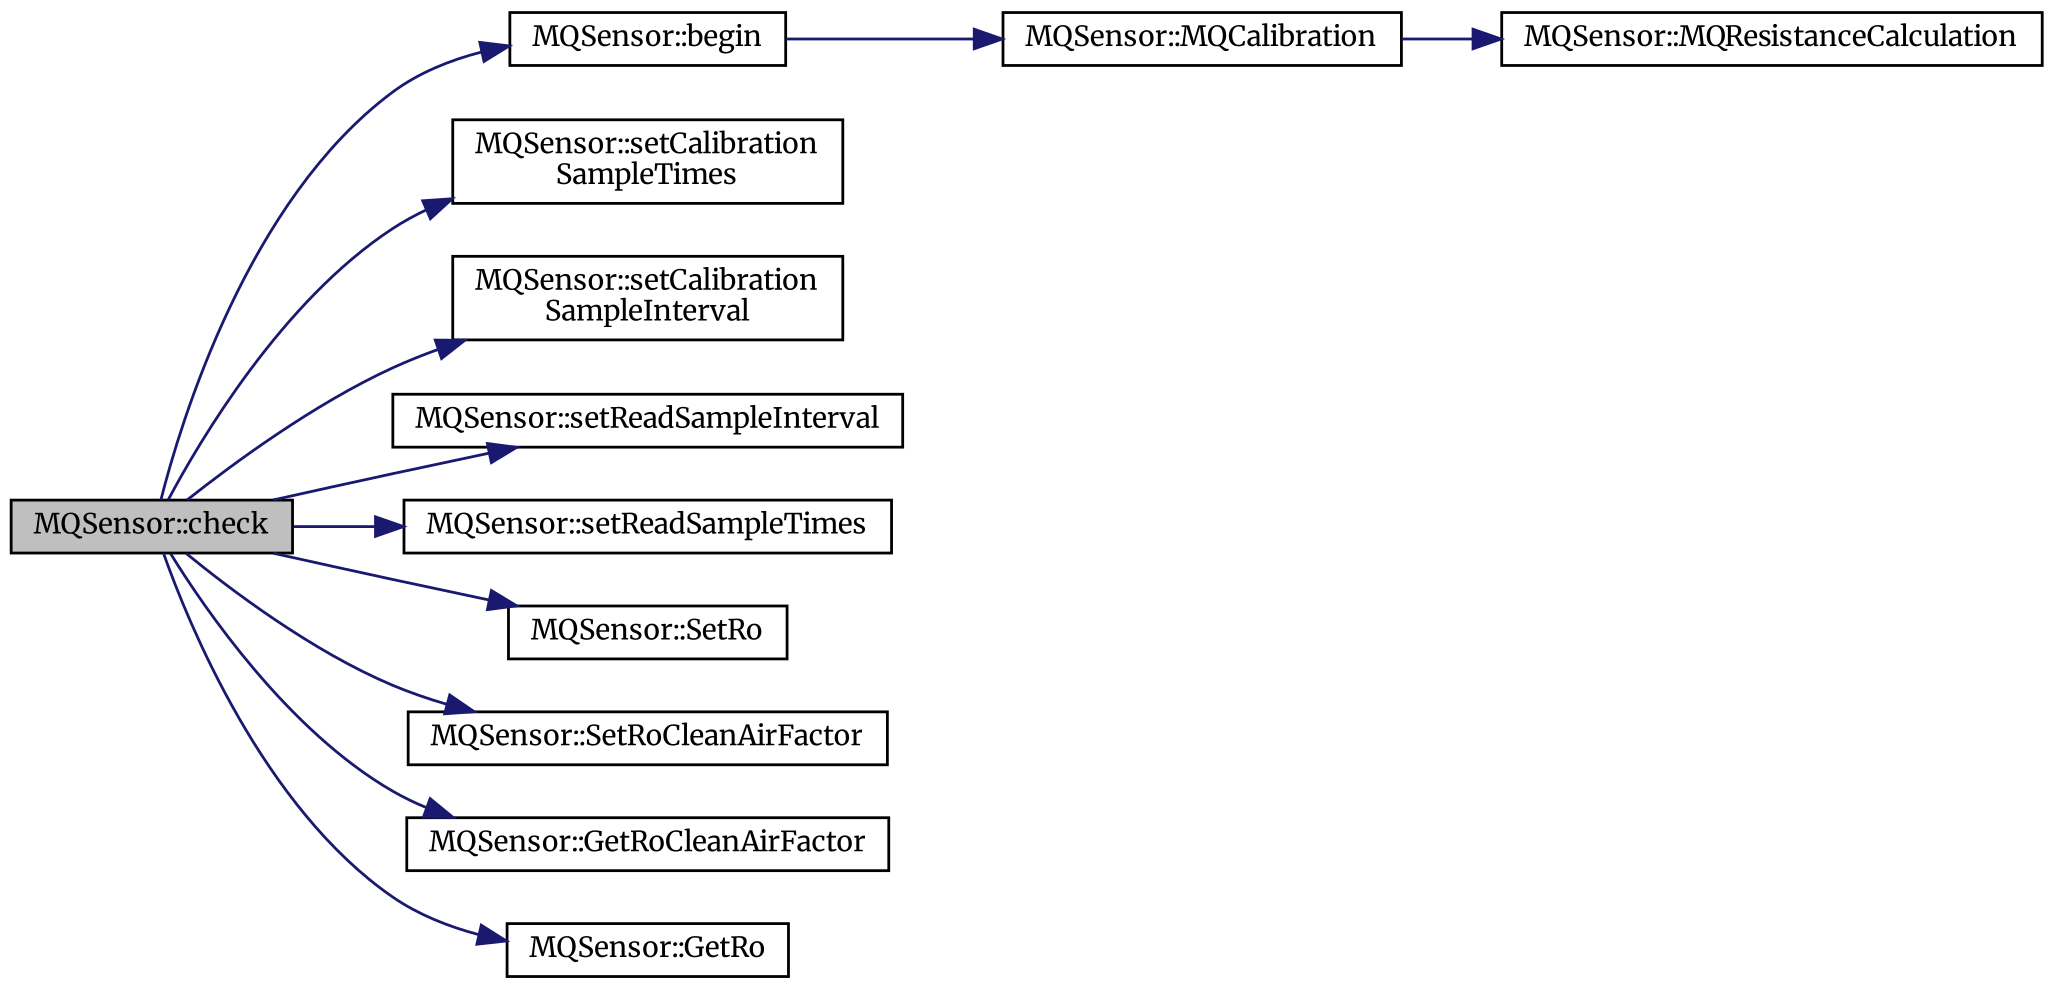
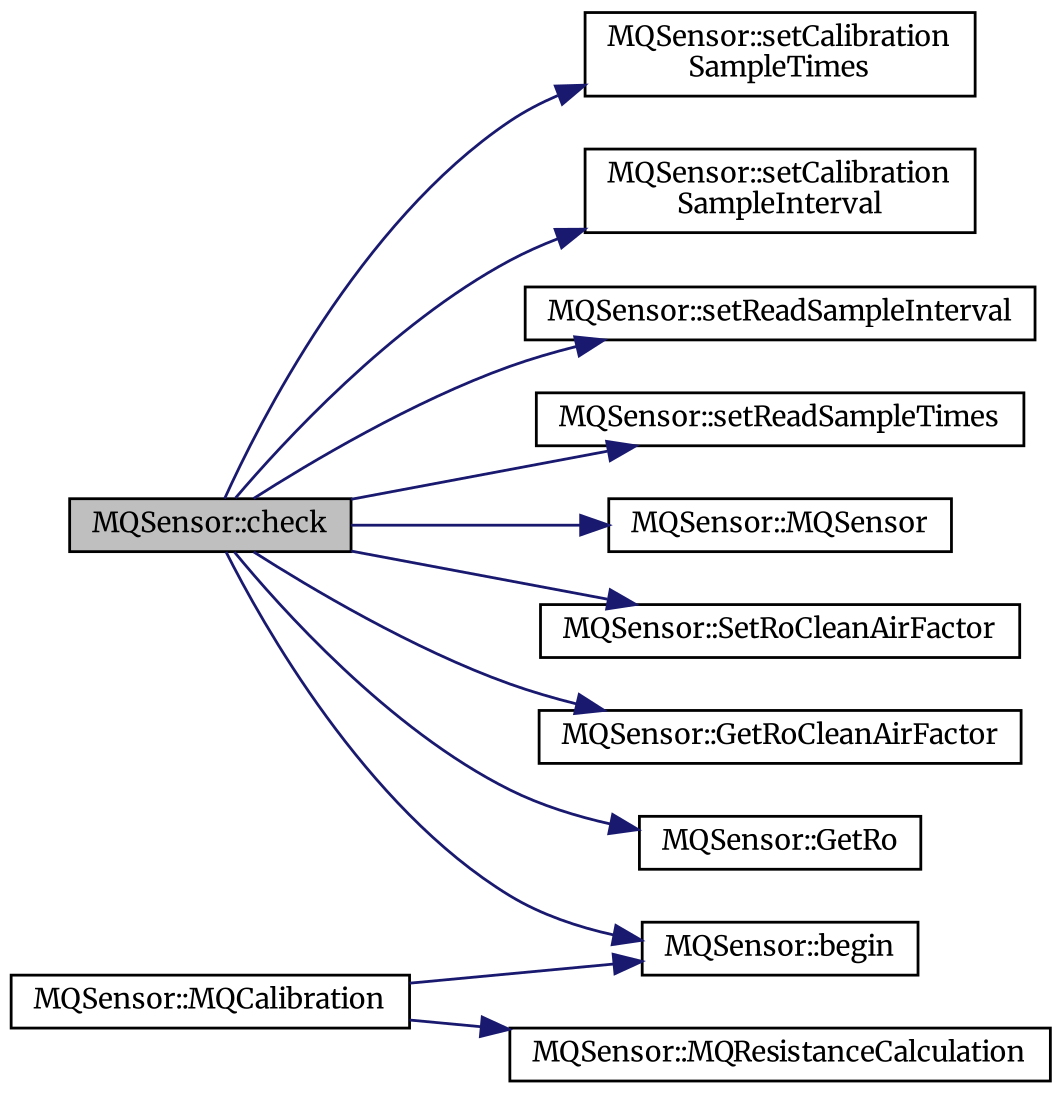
(880, 39) -> (511, 974)
(648, 632) -> (780, 525)
